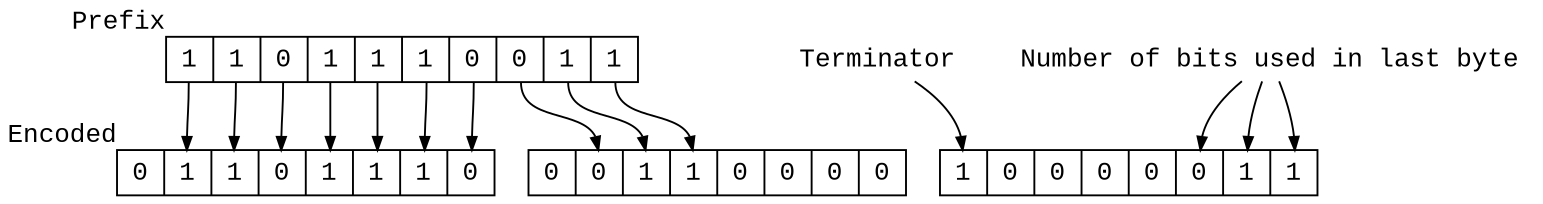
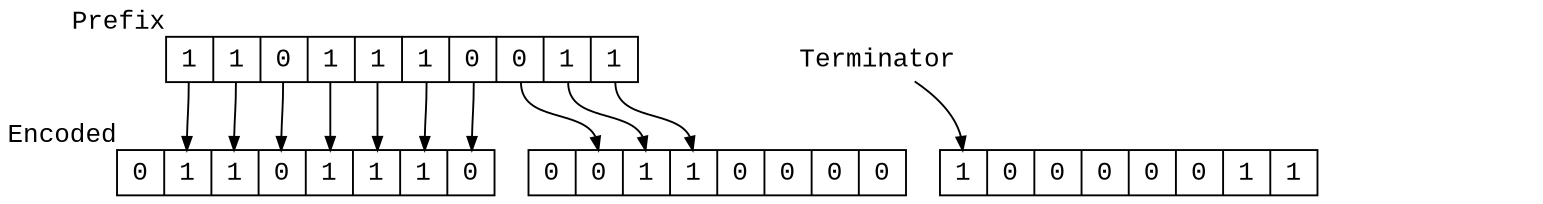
(1270, 59) -> none
